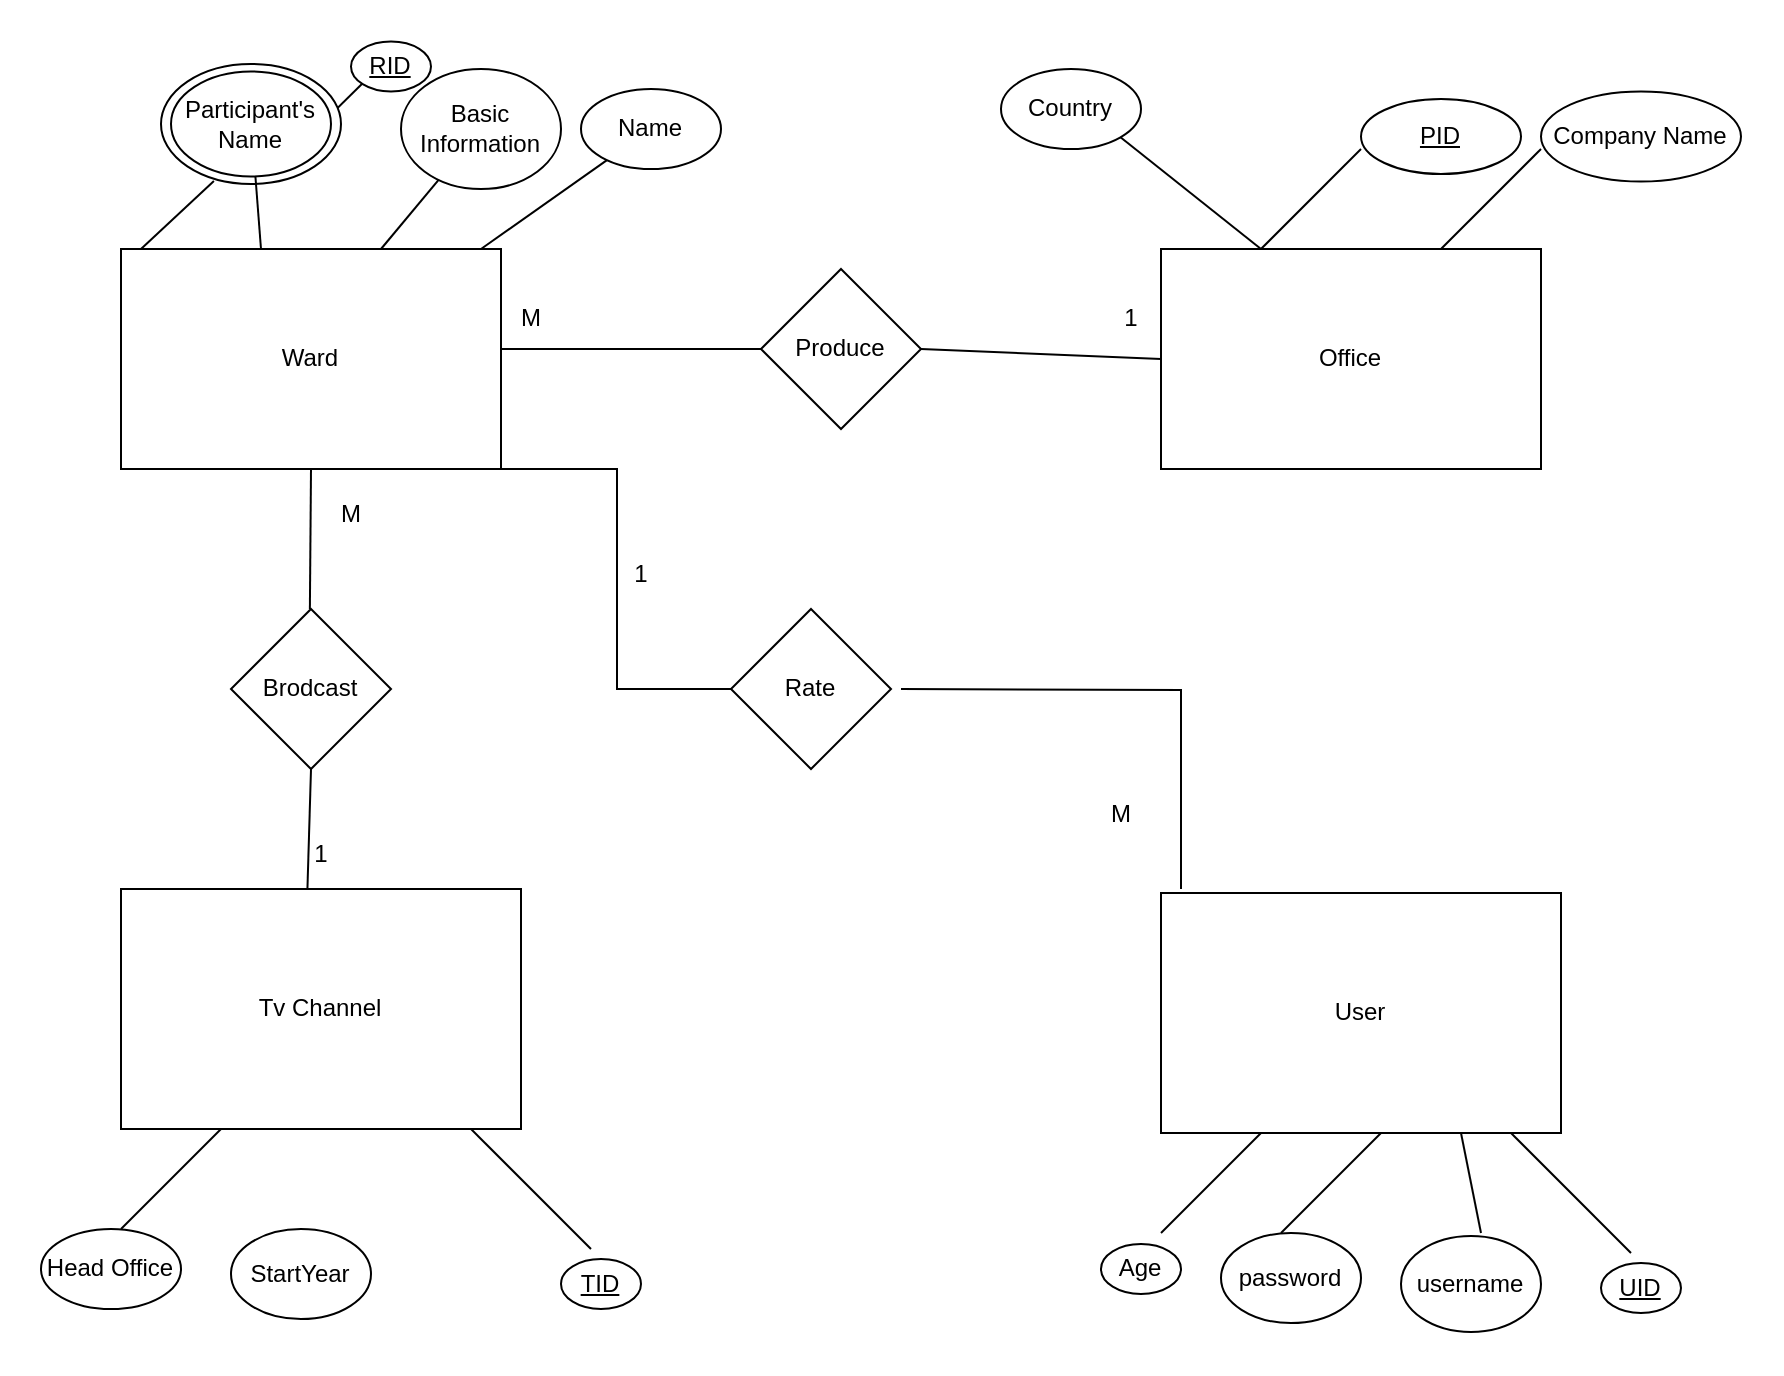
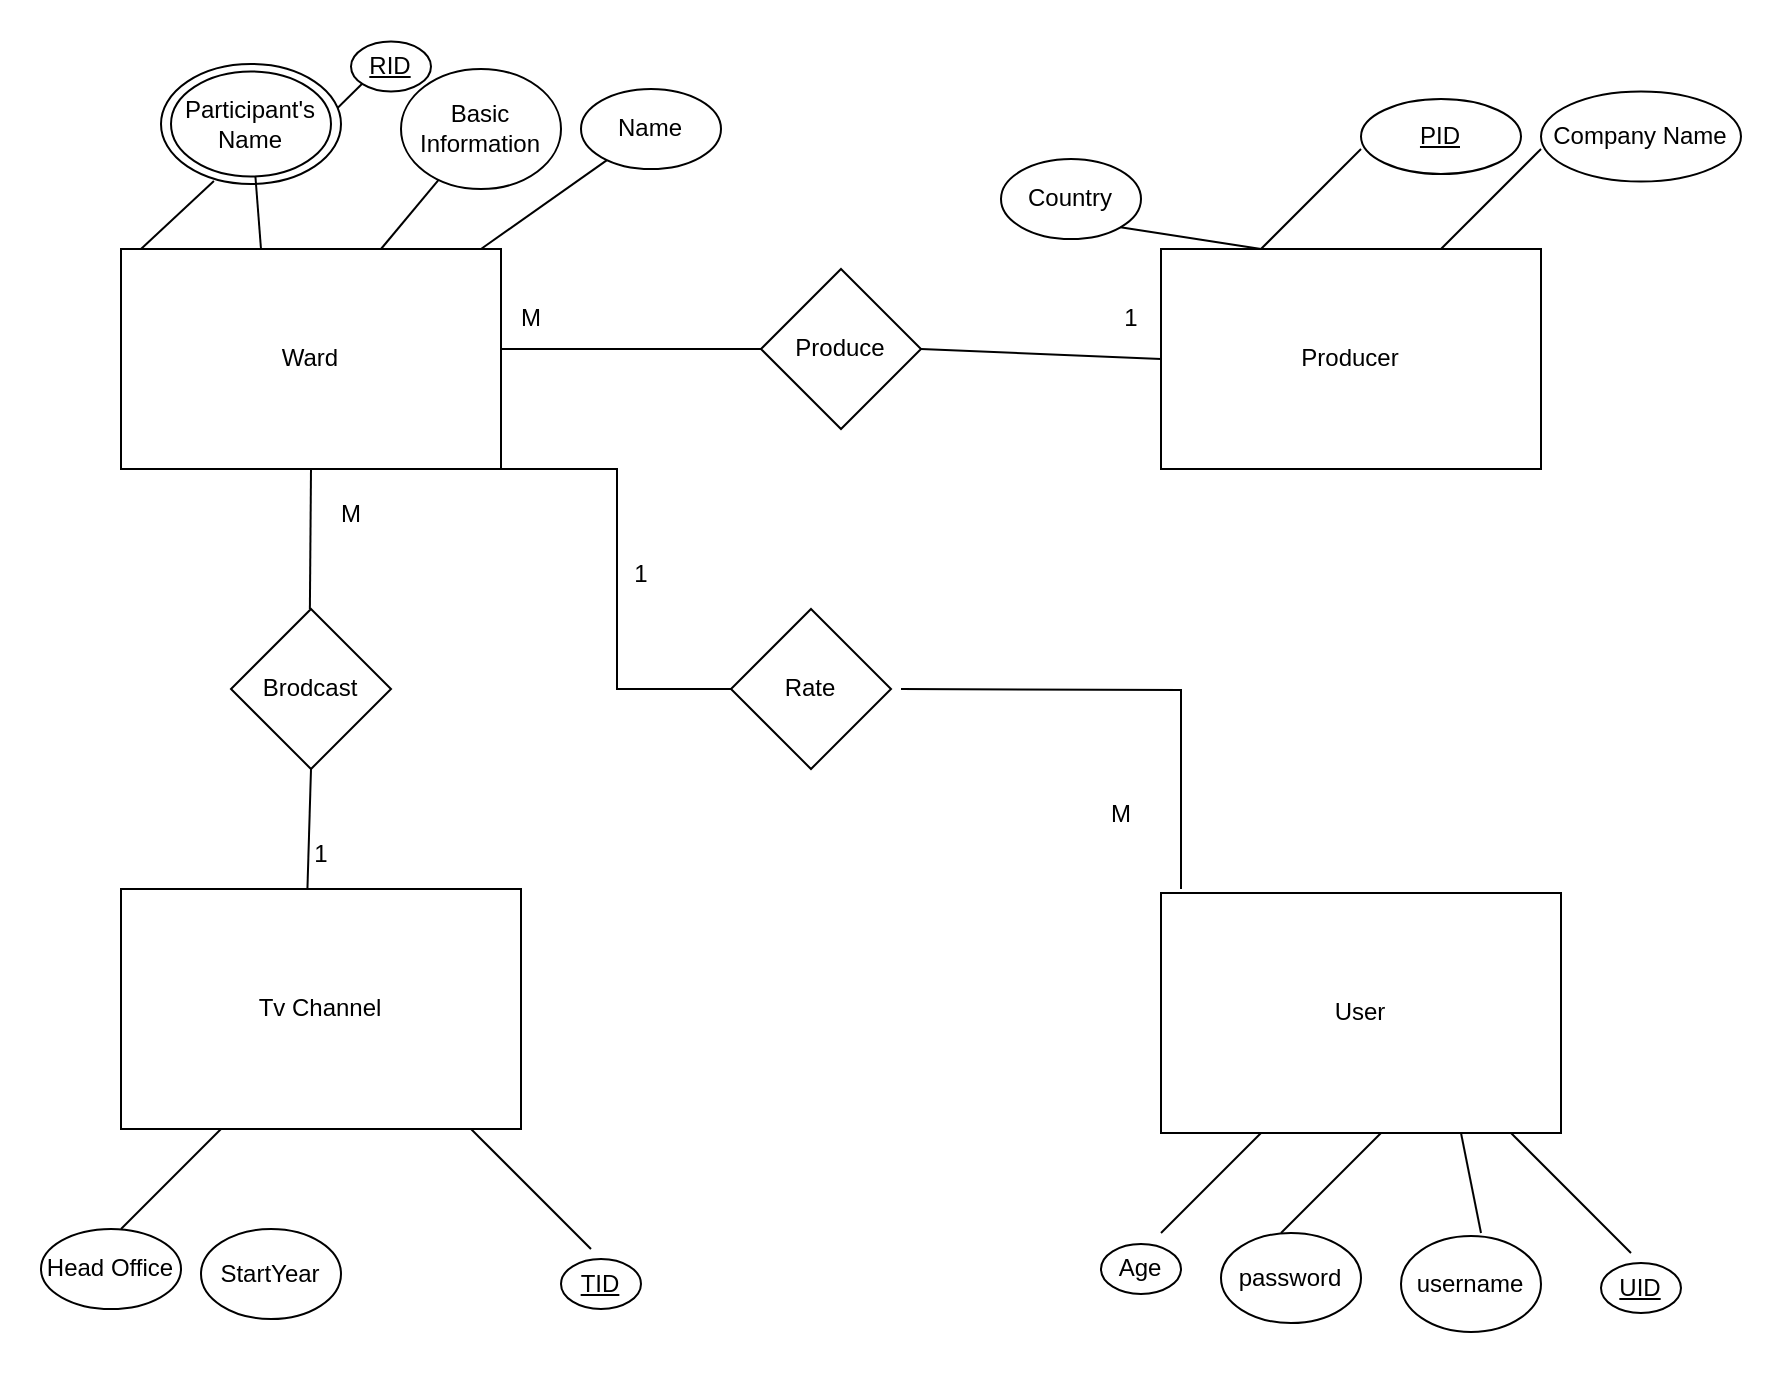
(1071, 109) -> (1071, 199)
(1351, 359) -> (1351, 359)
(301, 1274) -> (271, 1274)
